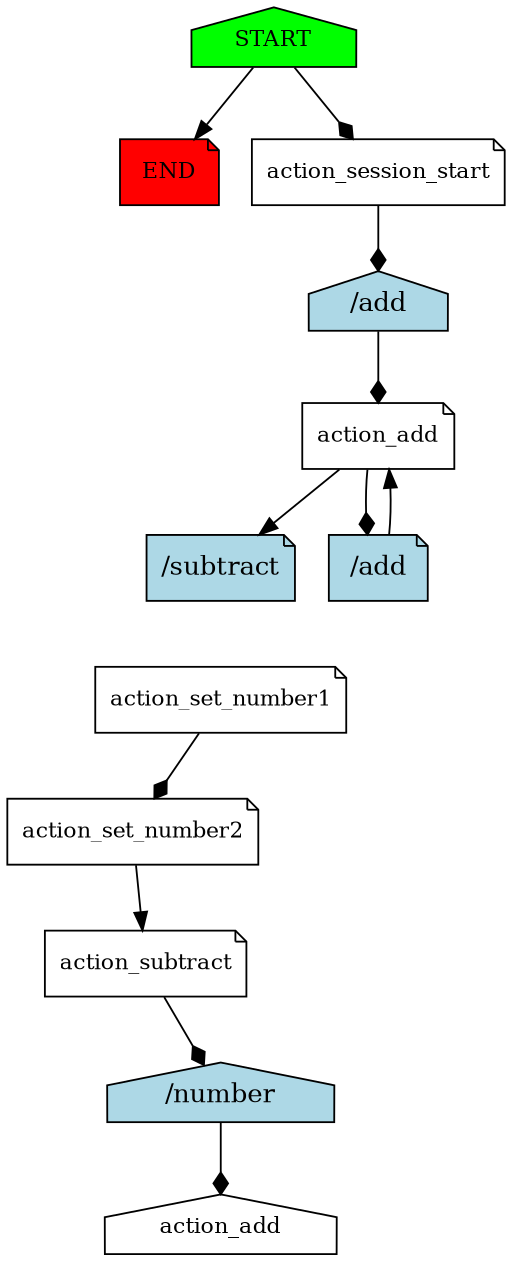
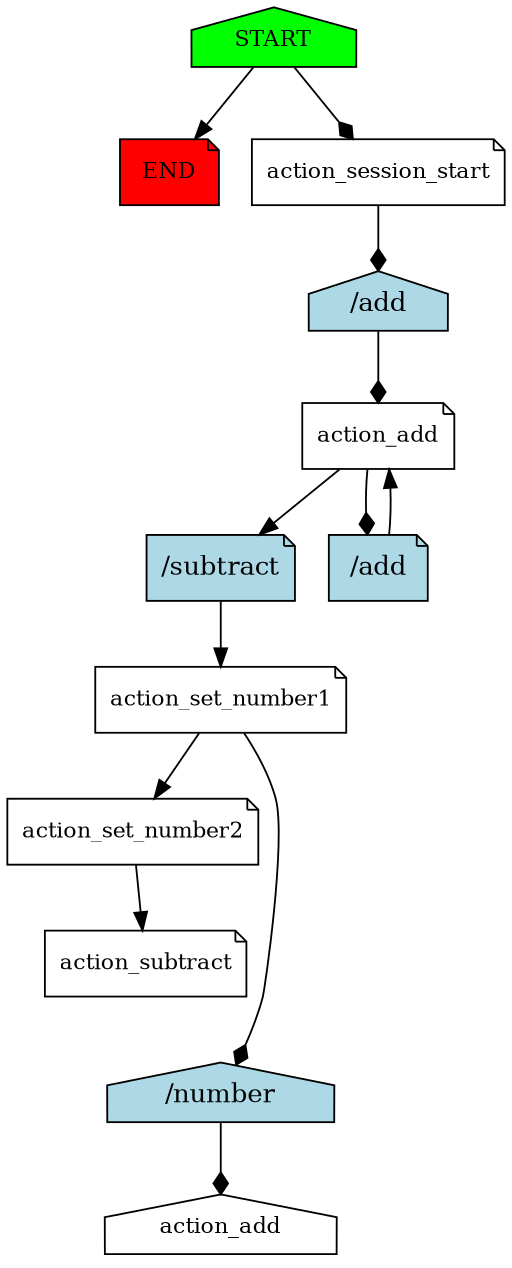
none -> (221, 625)
(182, 758) -> (182, 758)
(178, 1021) -> (276, 887)
